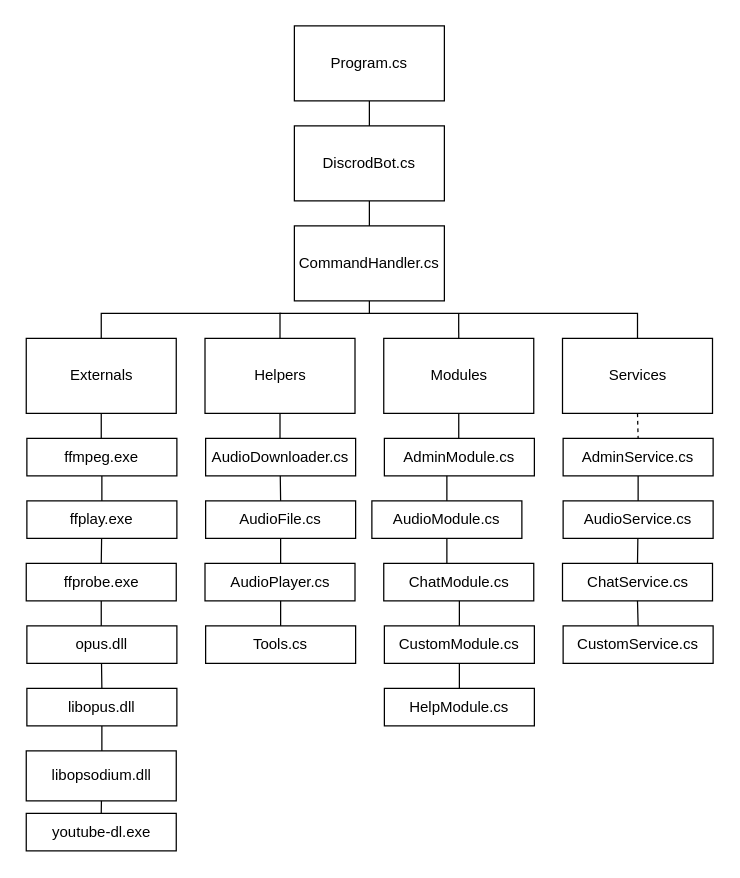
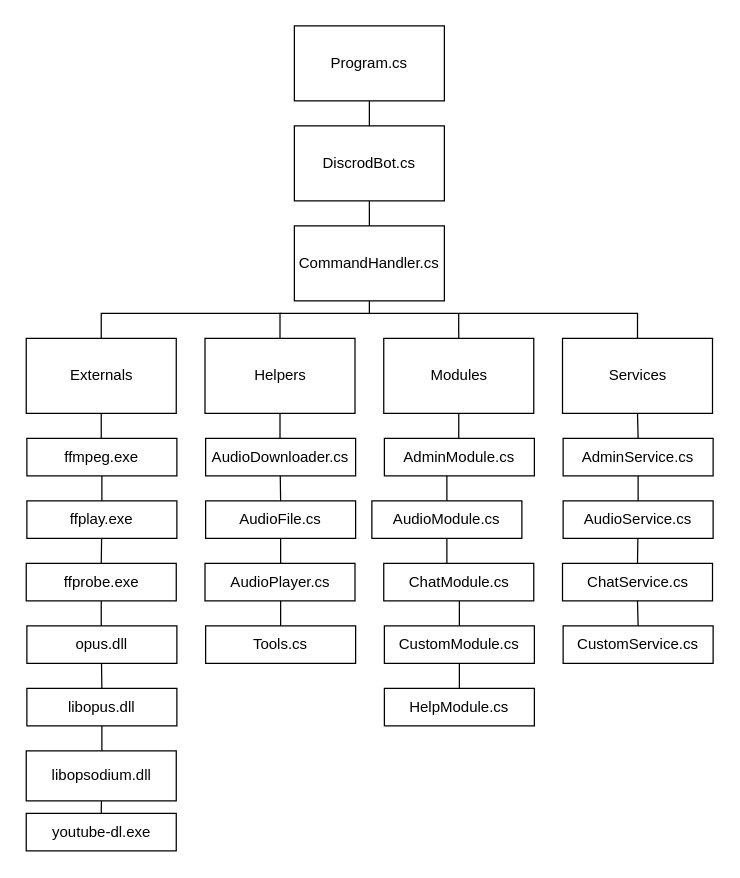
(638, 426) -> (638, 426)
